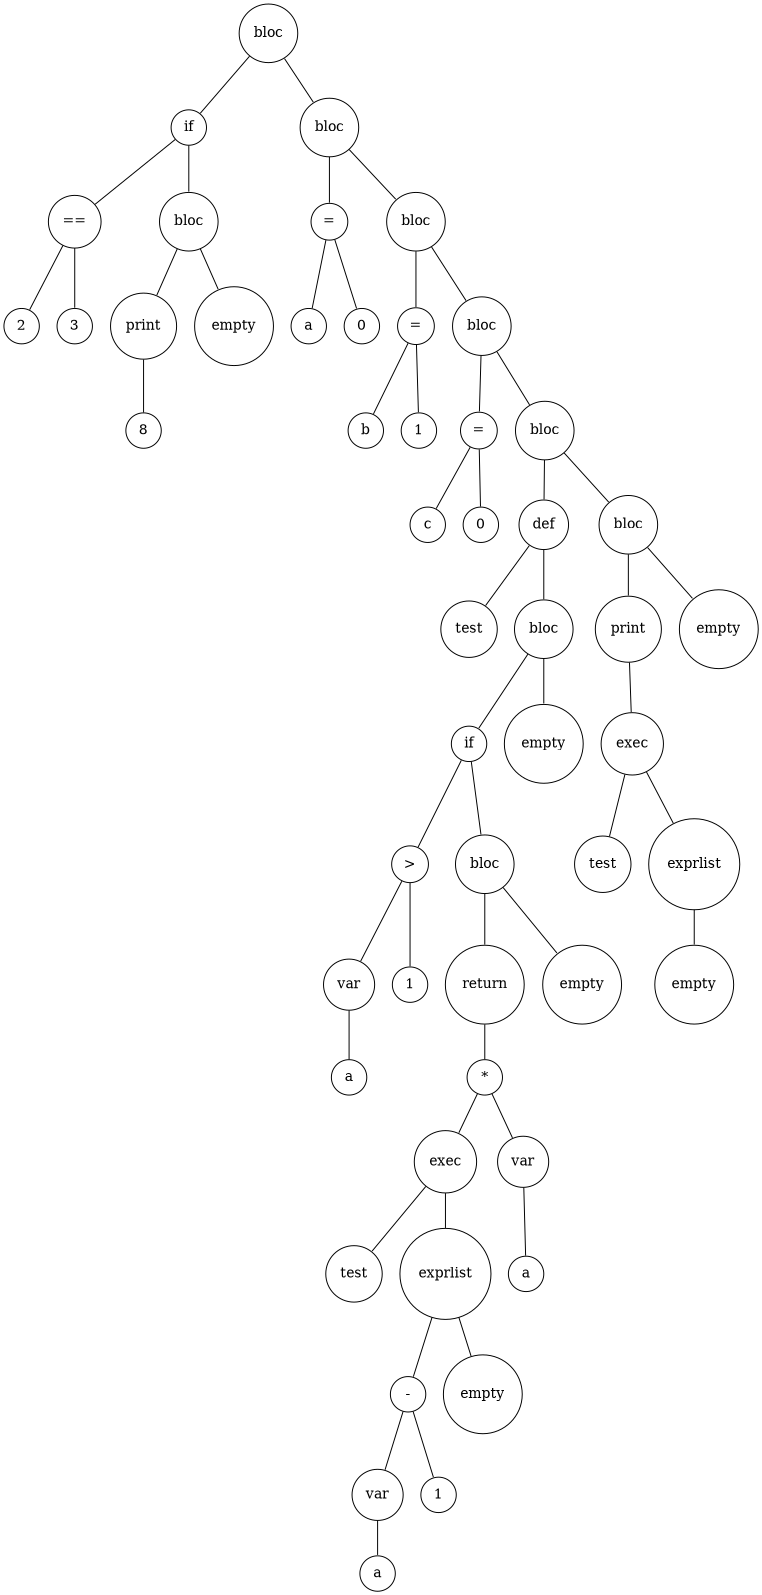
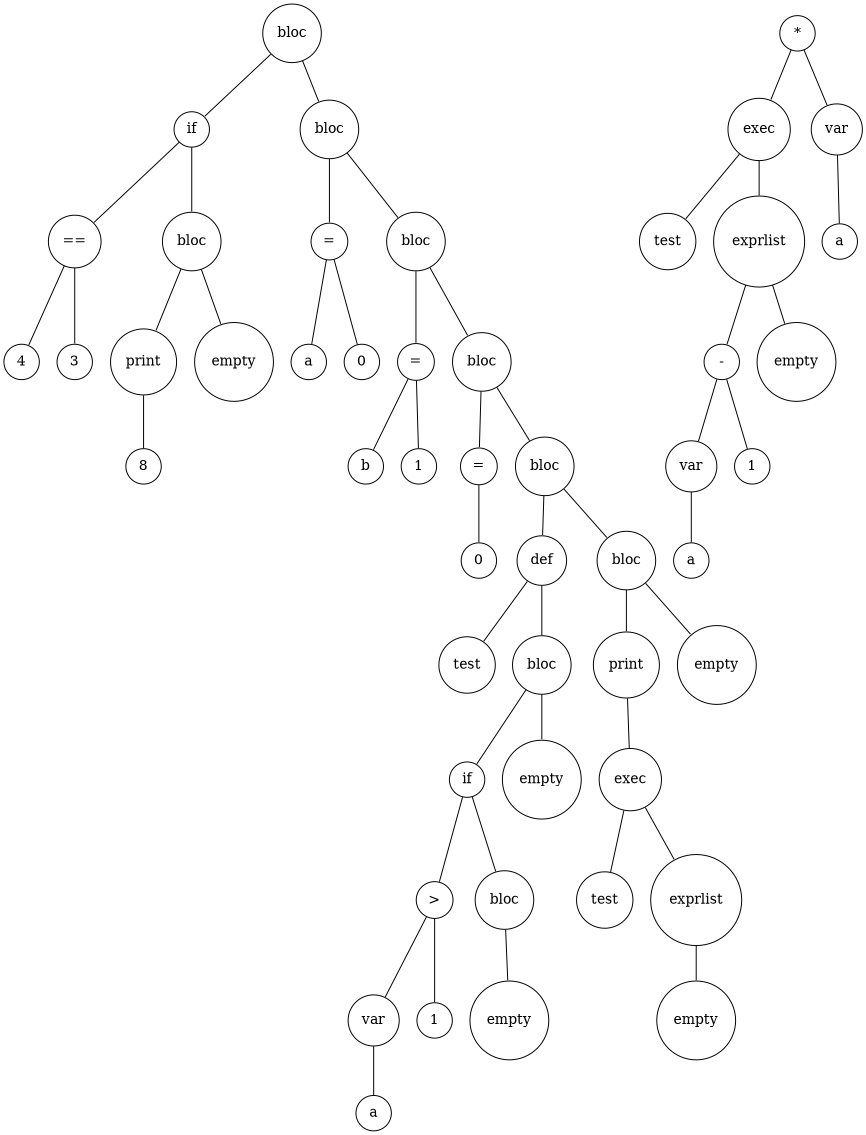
(22, 326) -> (22, 362)
(428, 525) -> none
(485, 985) -> none
